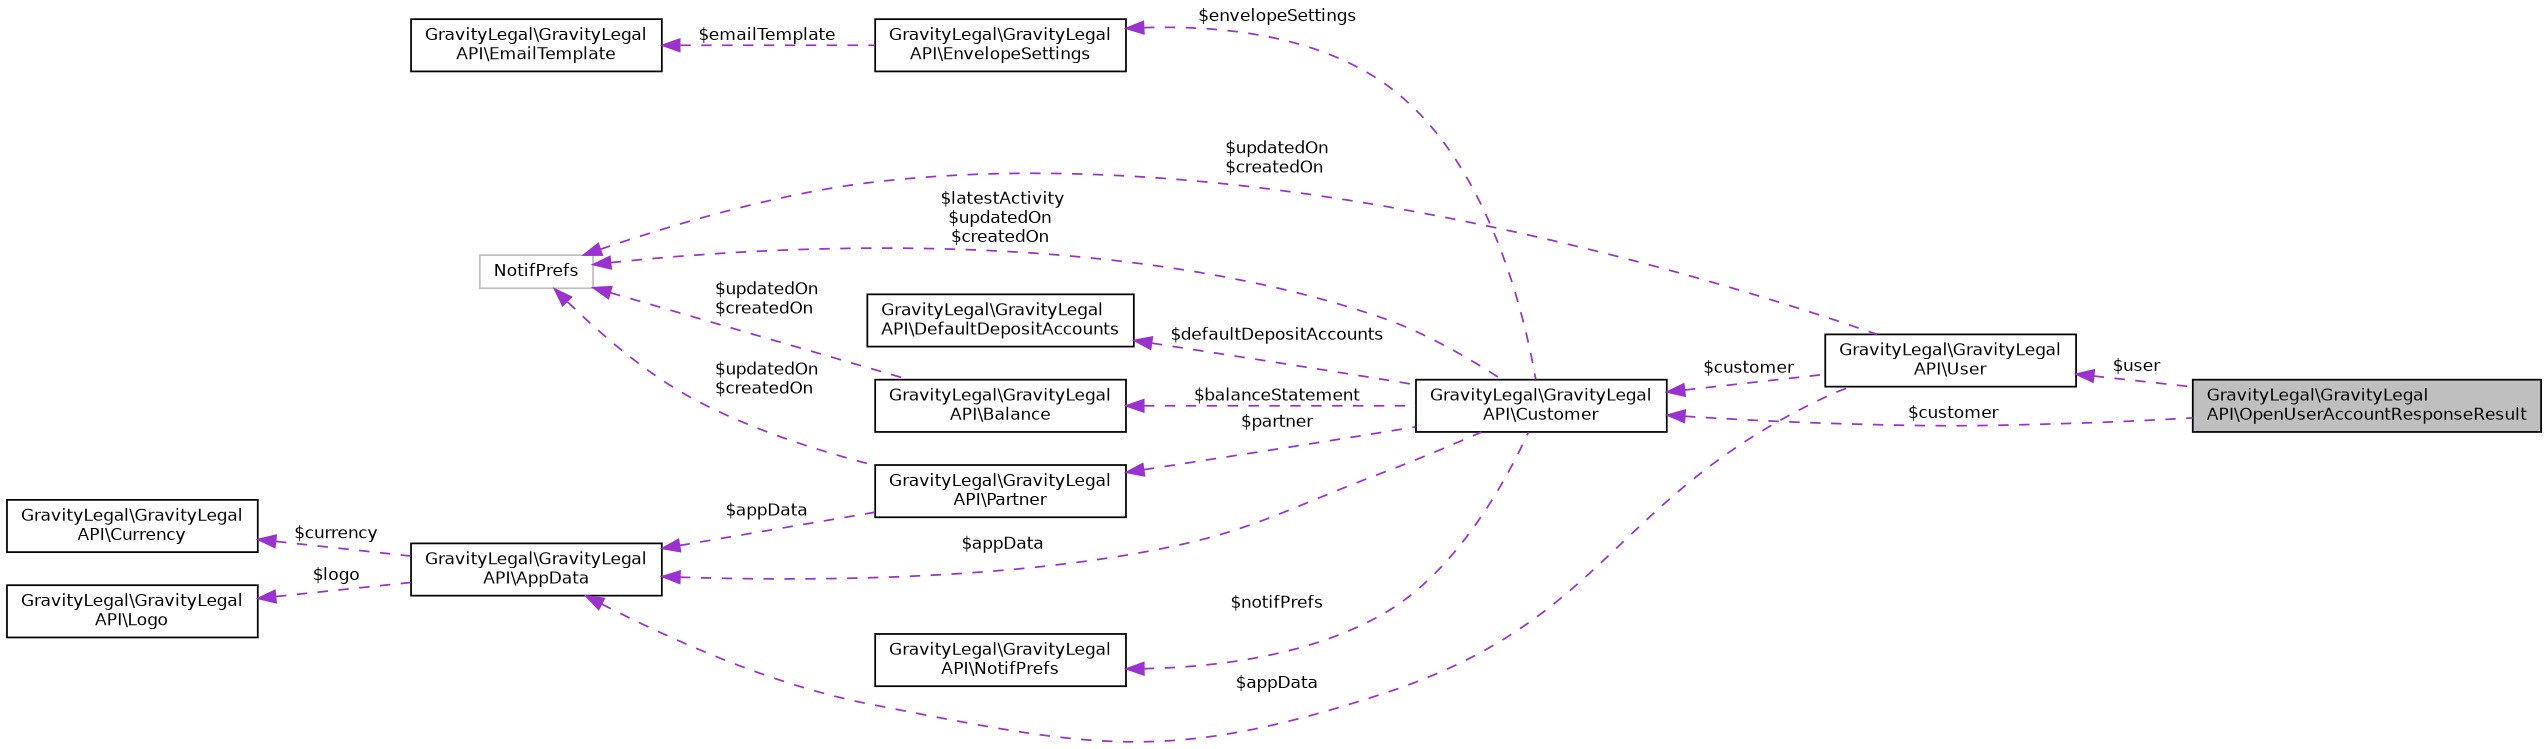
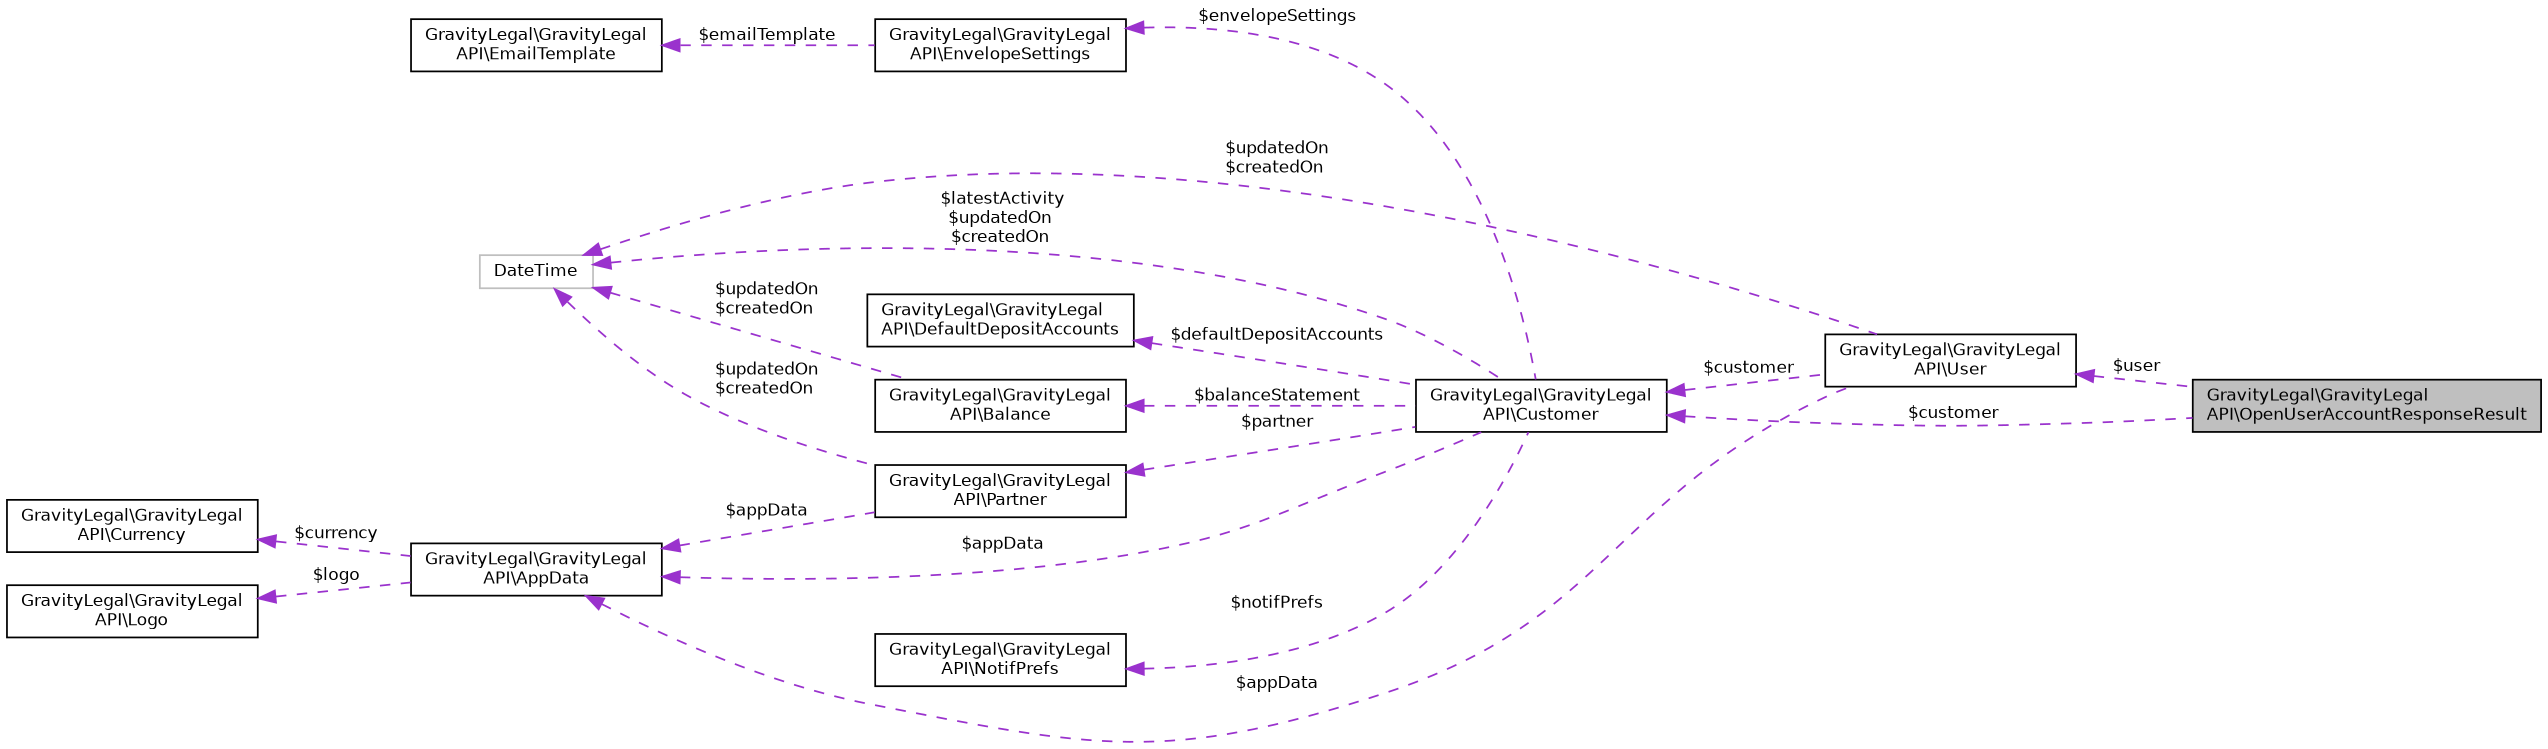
(536, 272) -> (536, 272)
